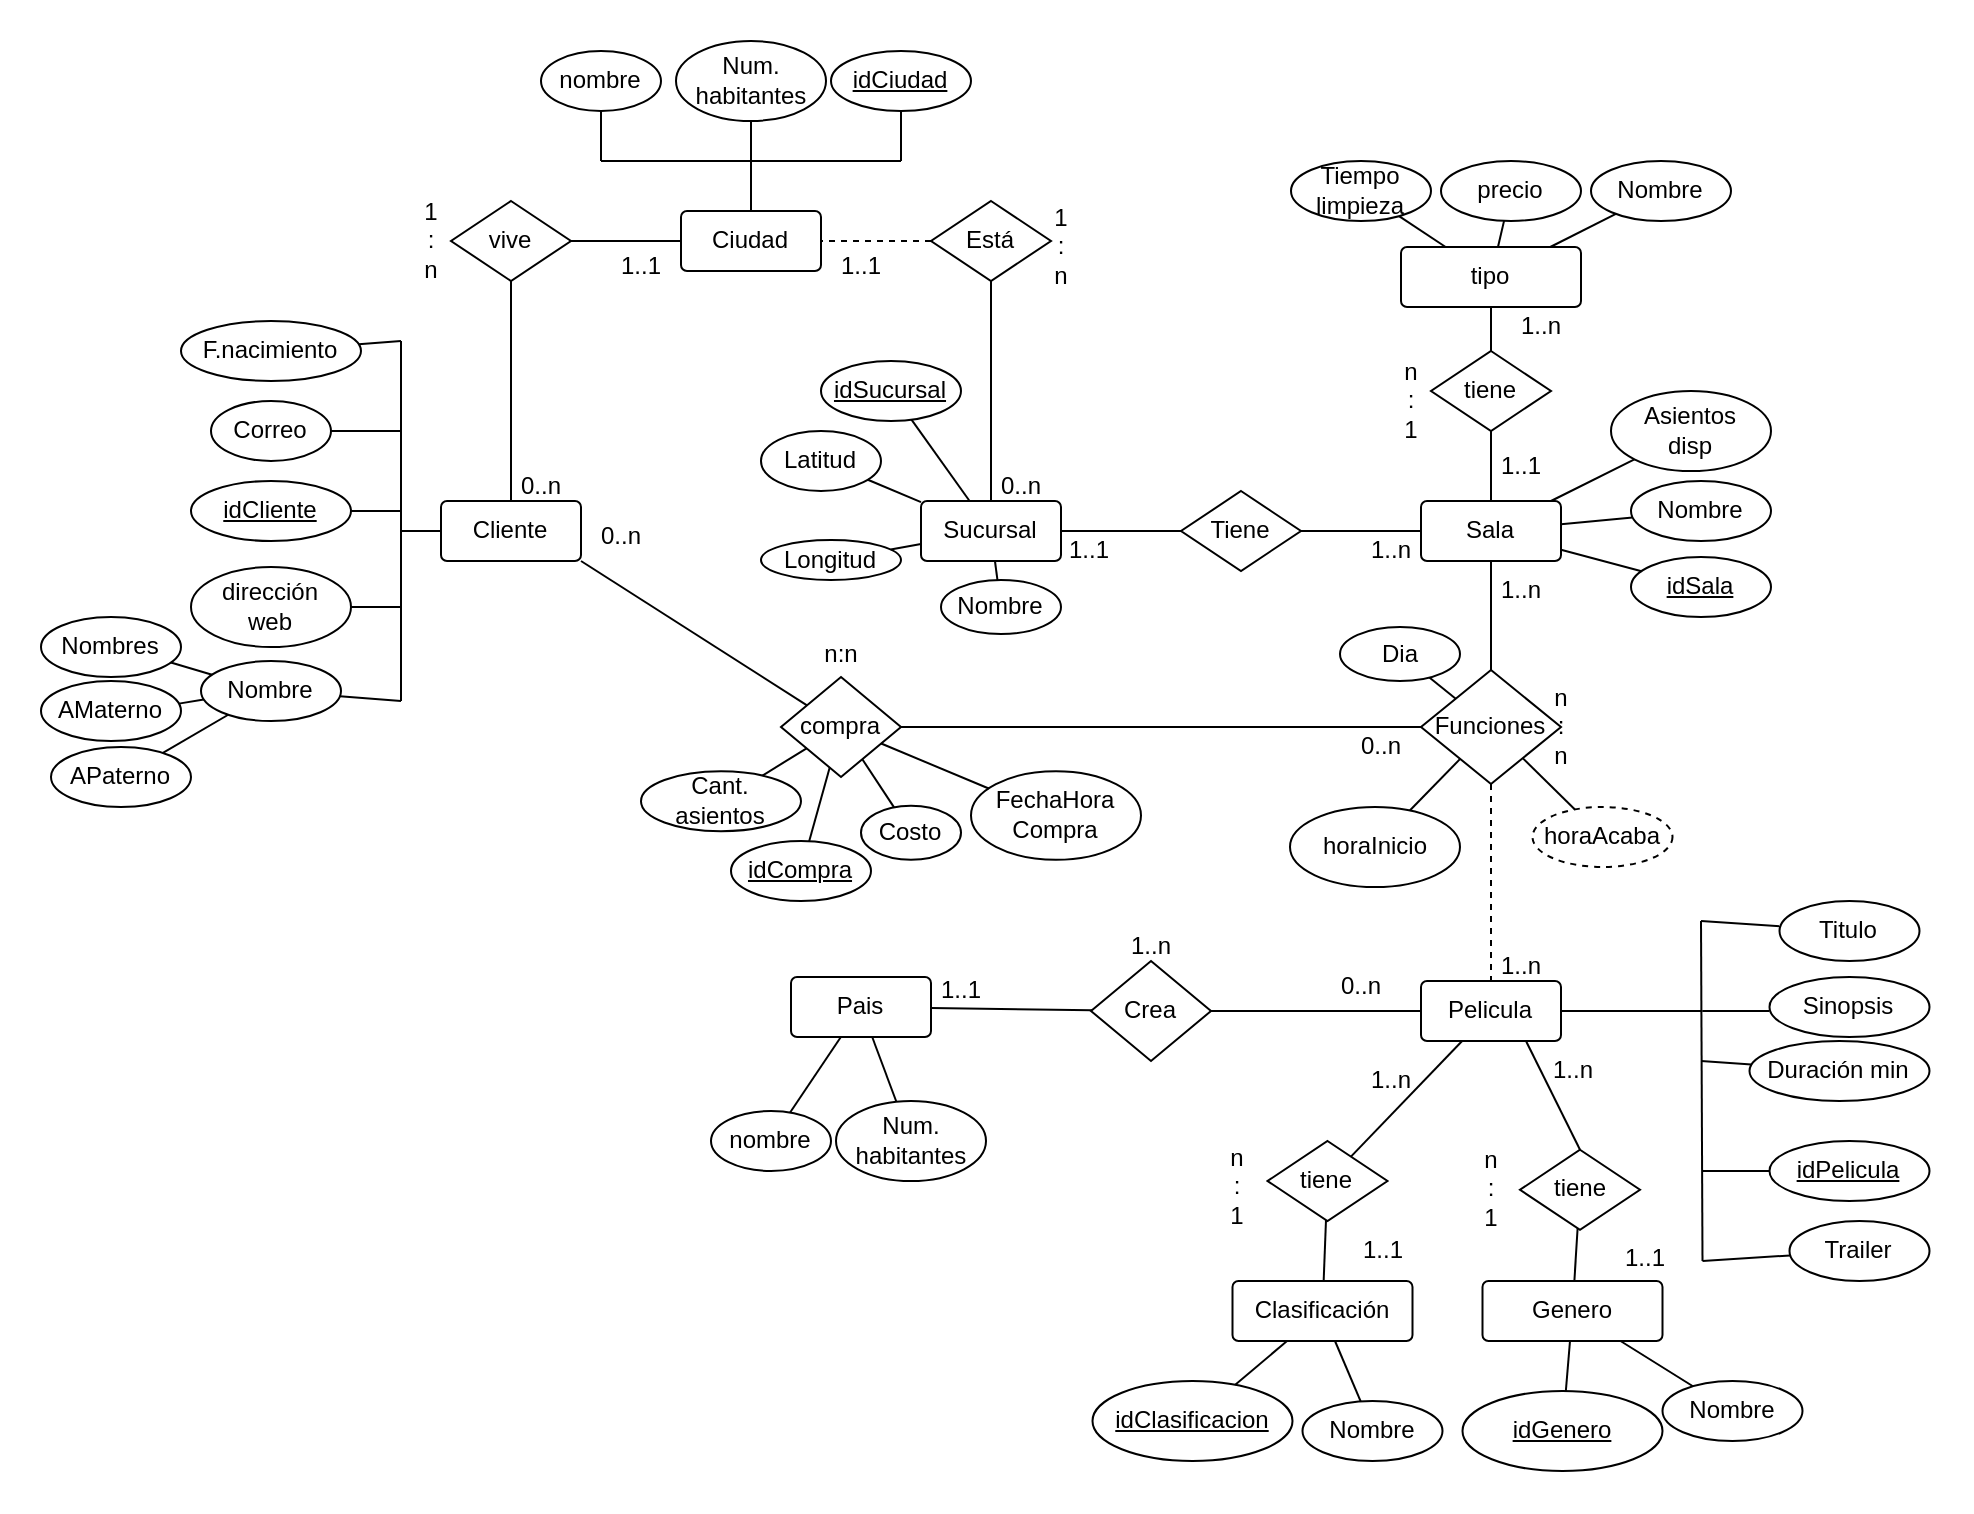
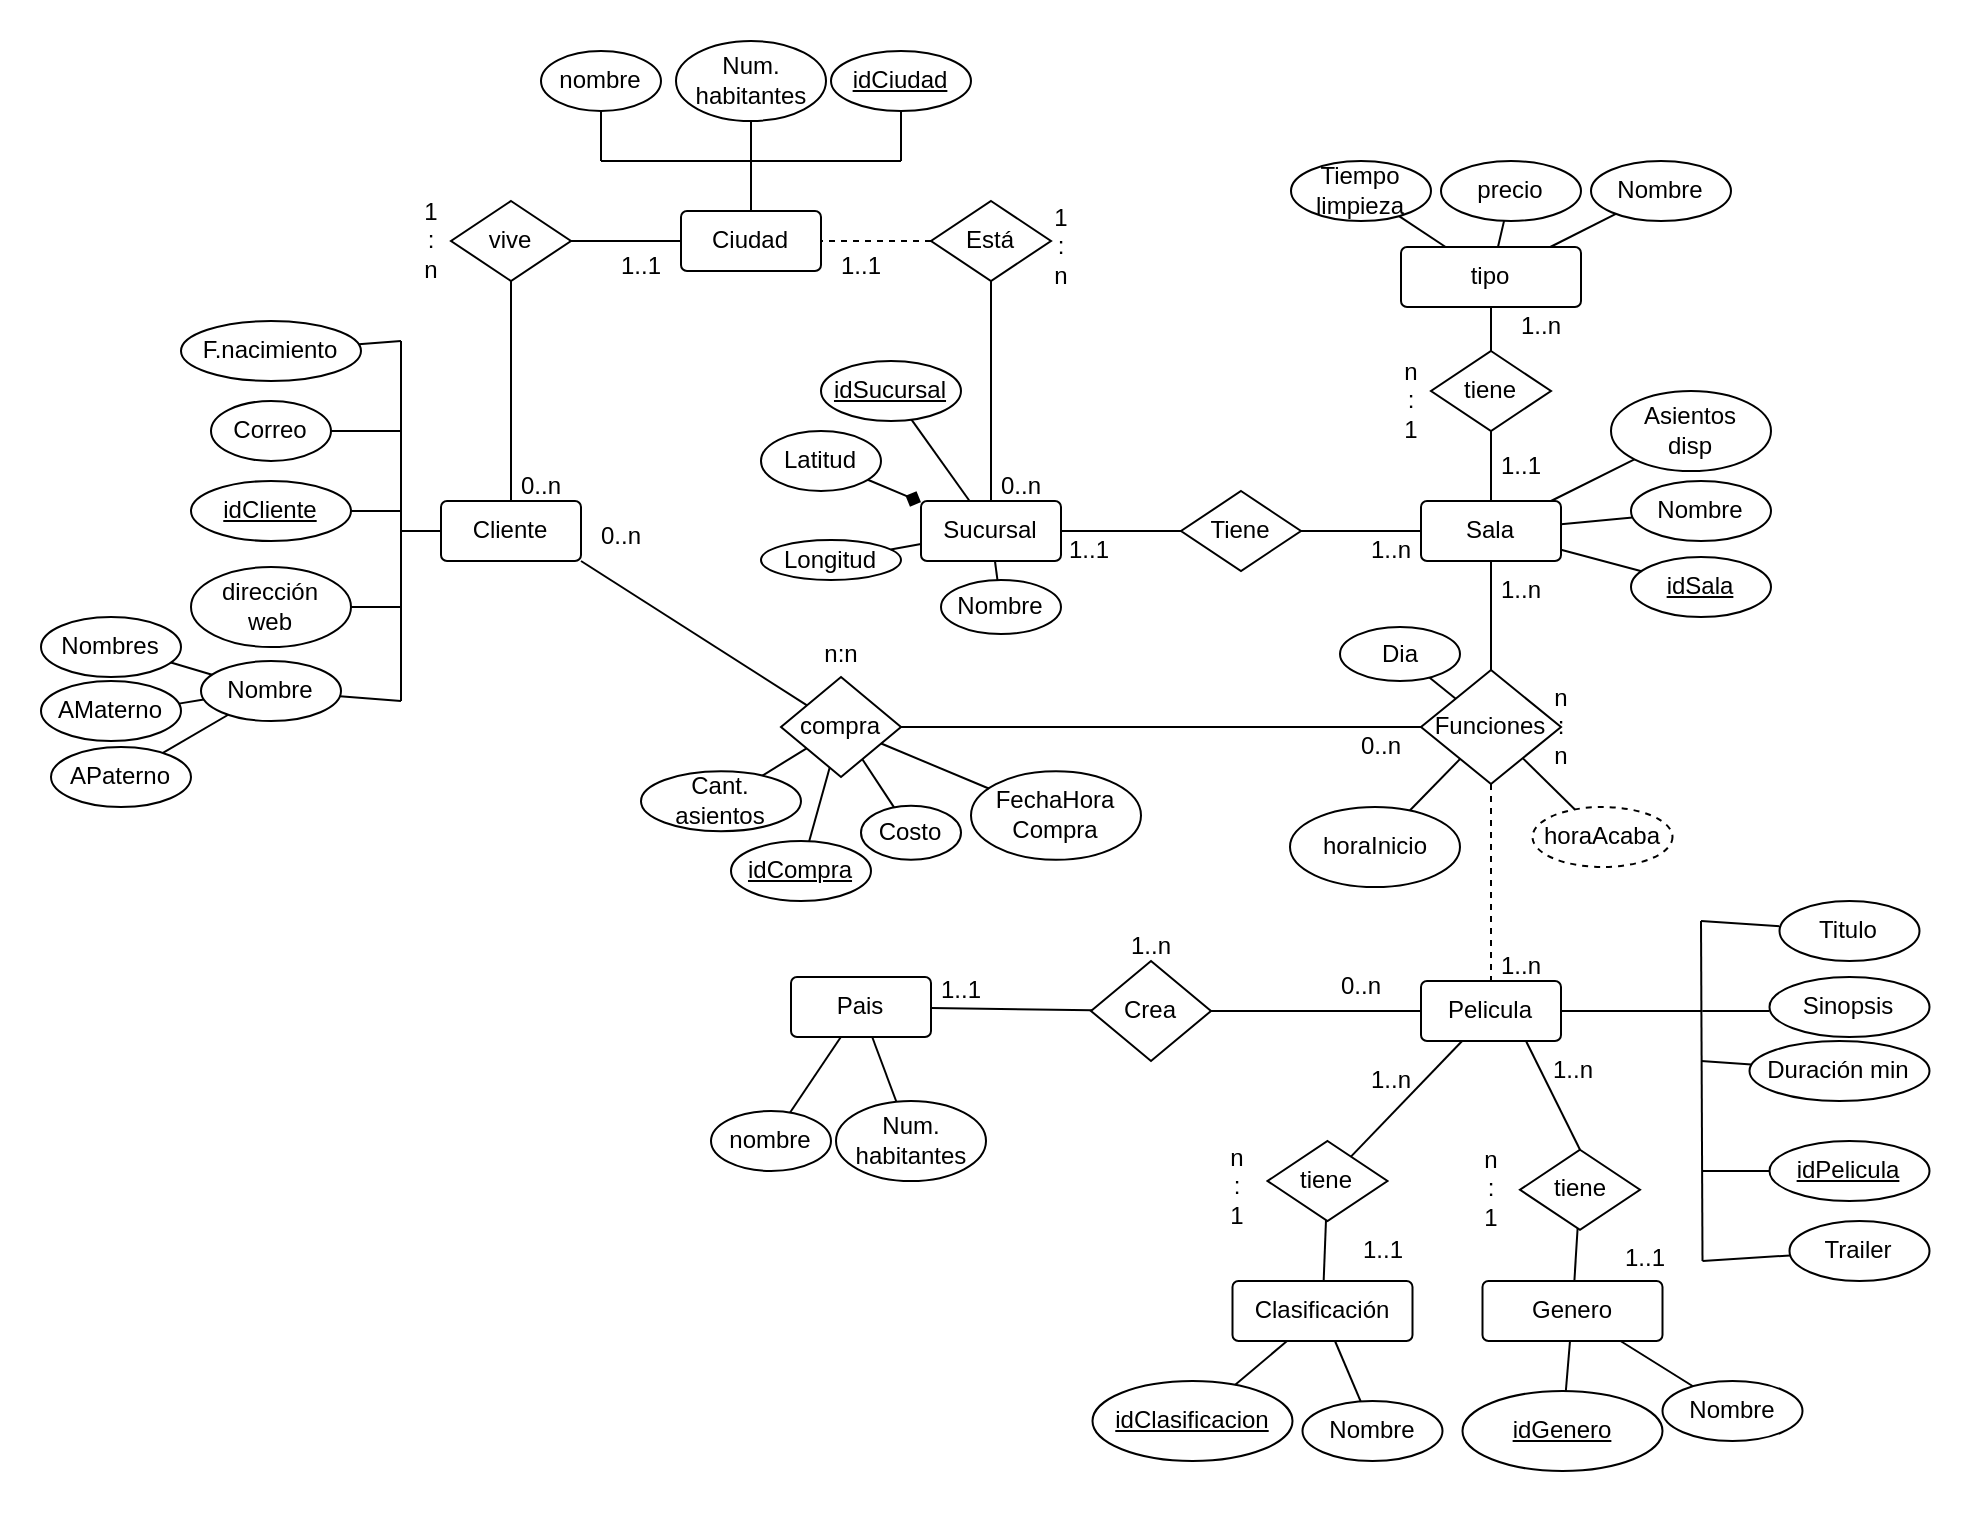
(912, 498) -> (905, 495)
